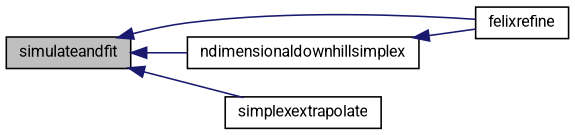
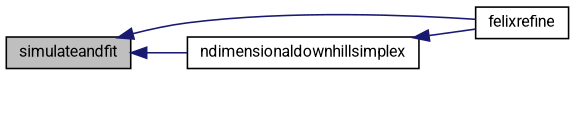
(303, 113) -> none
